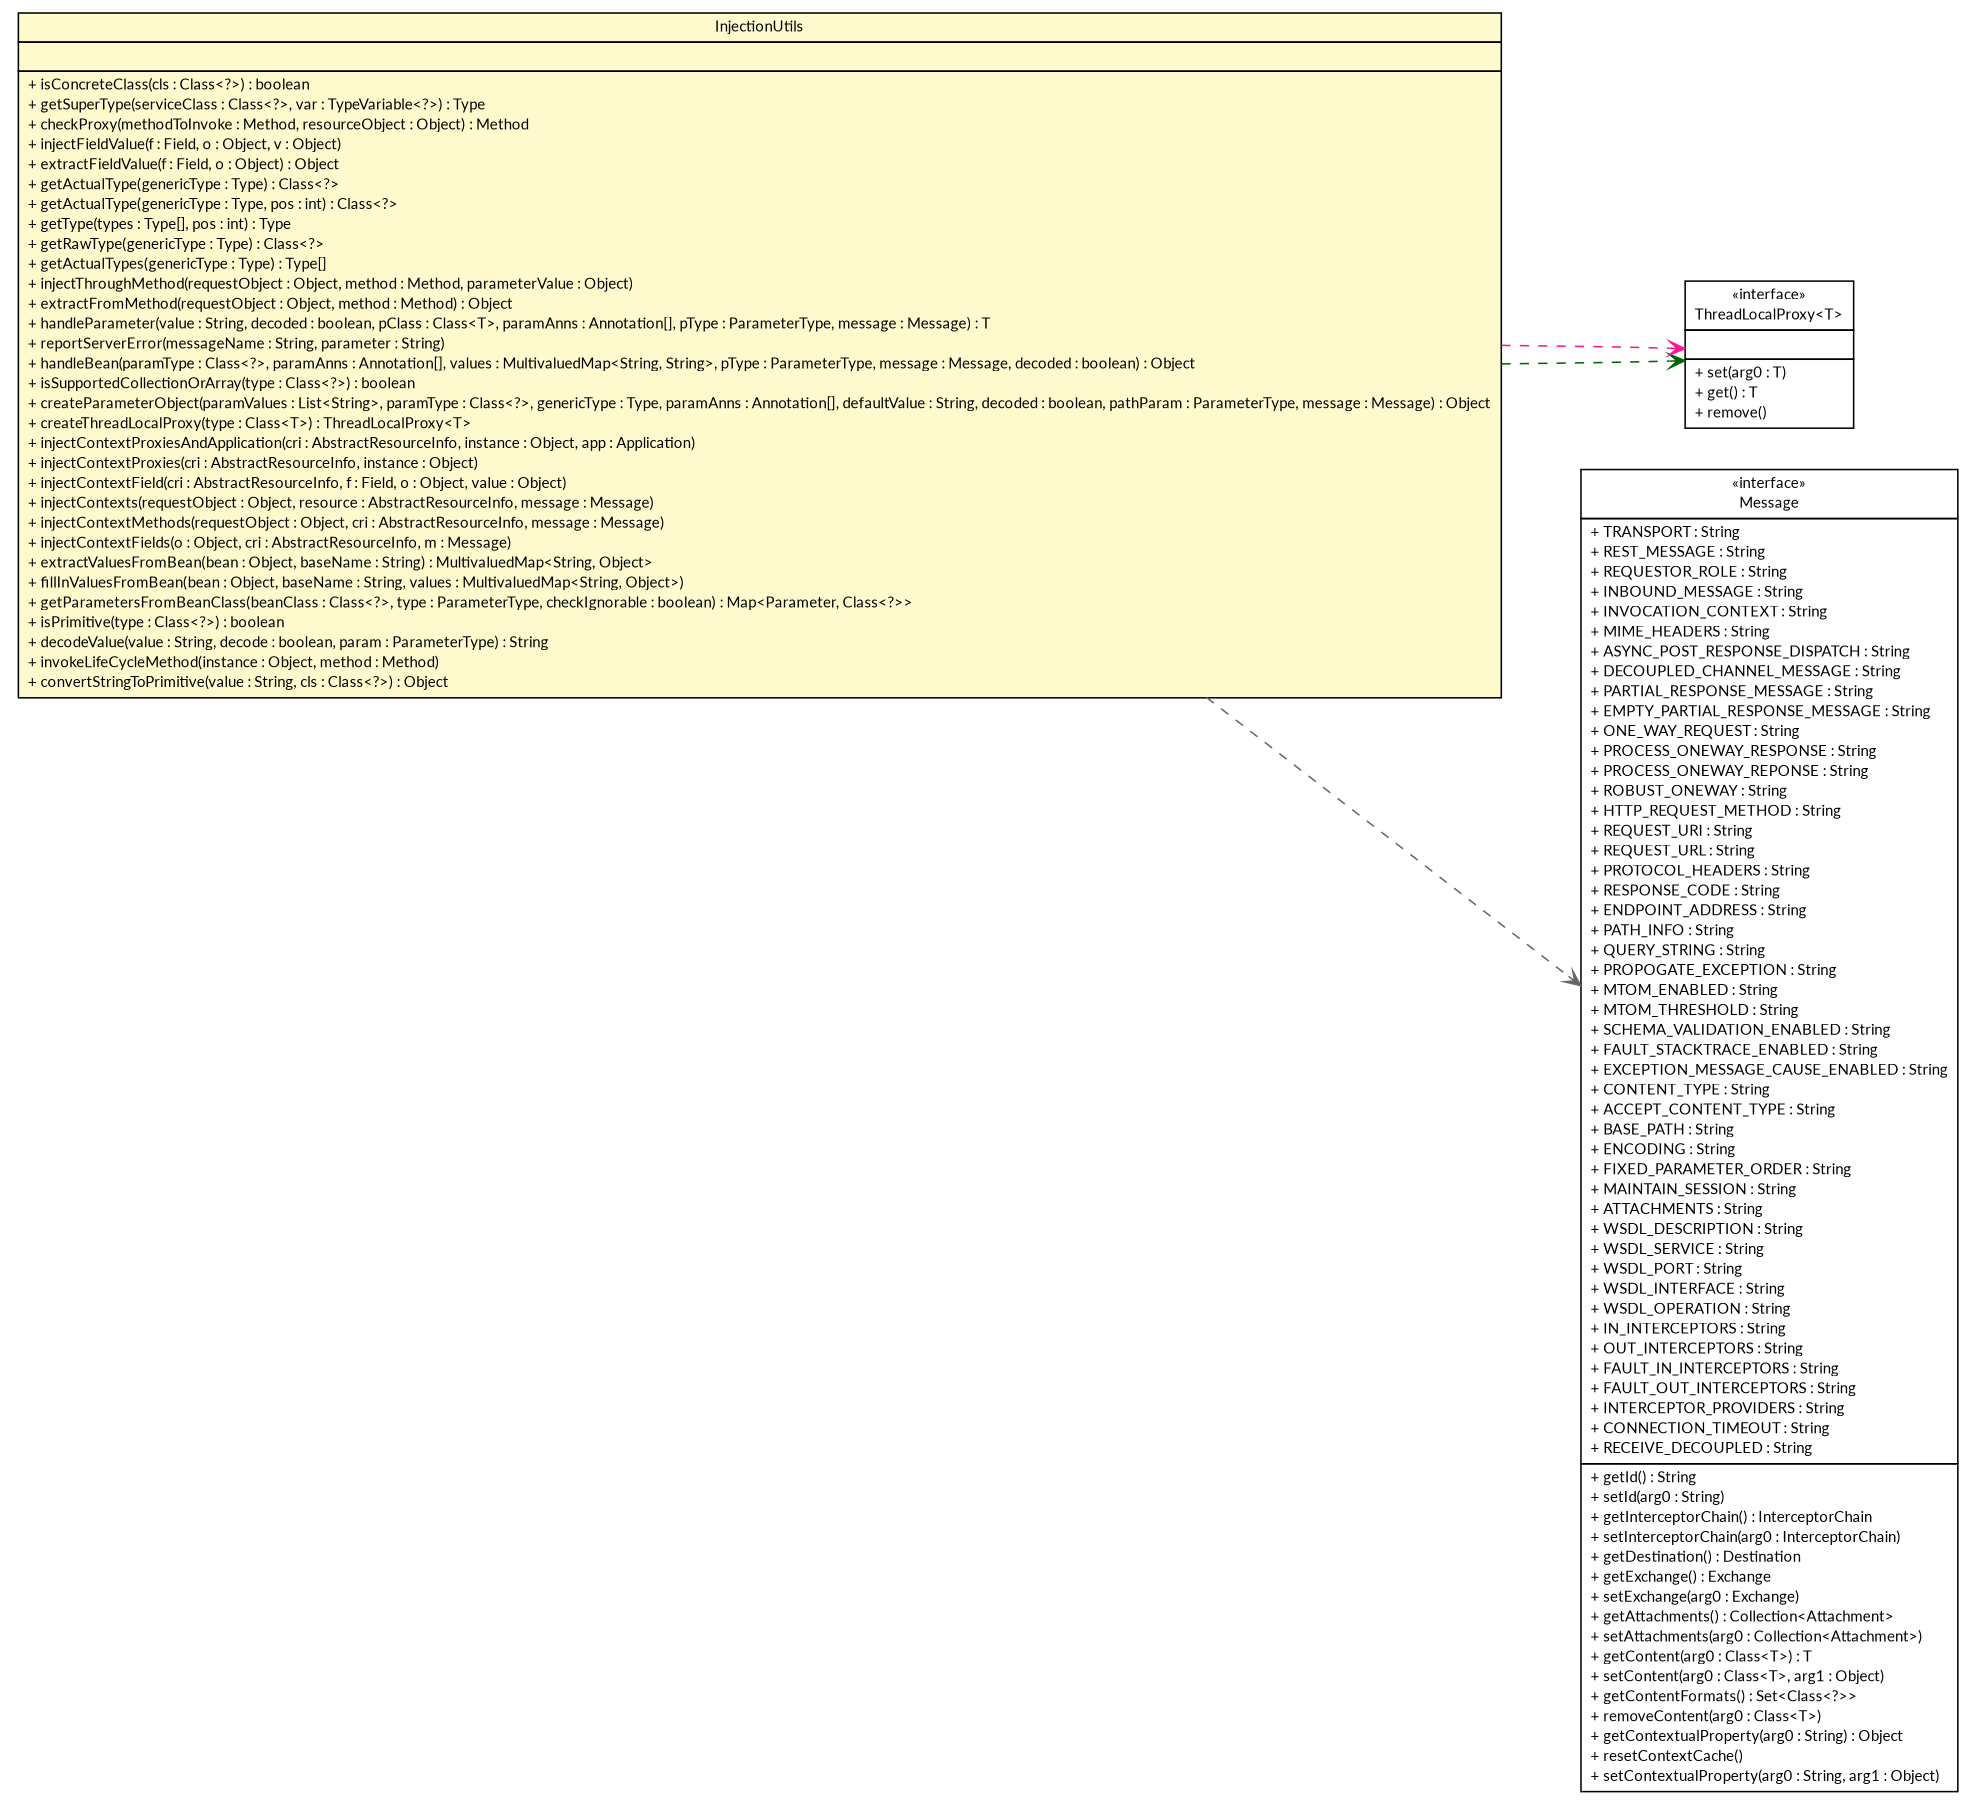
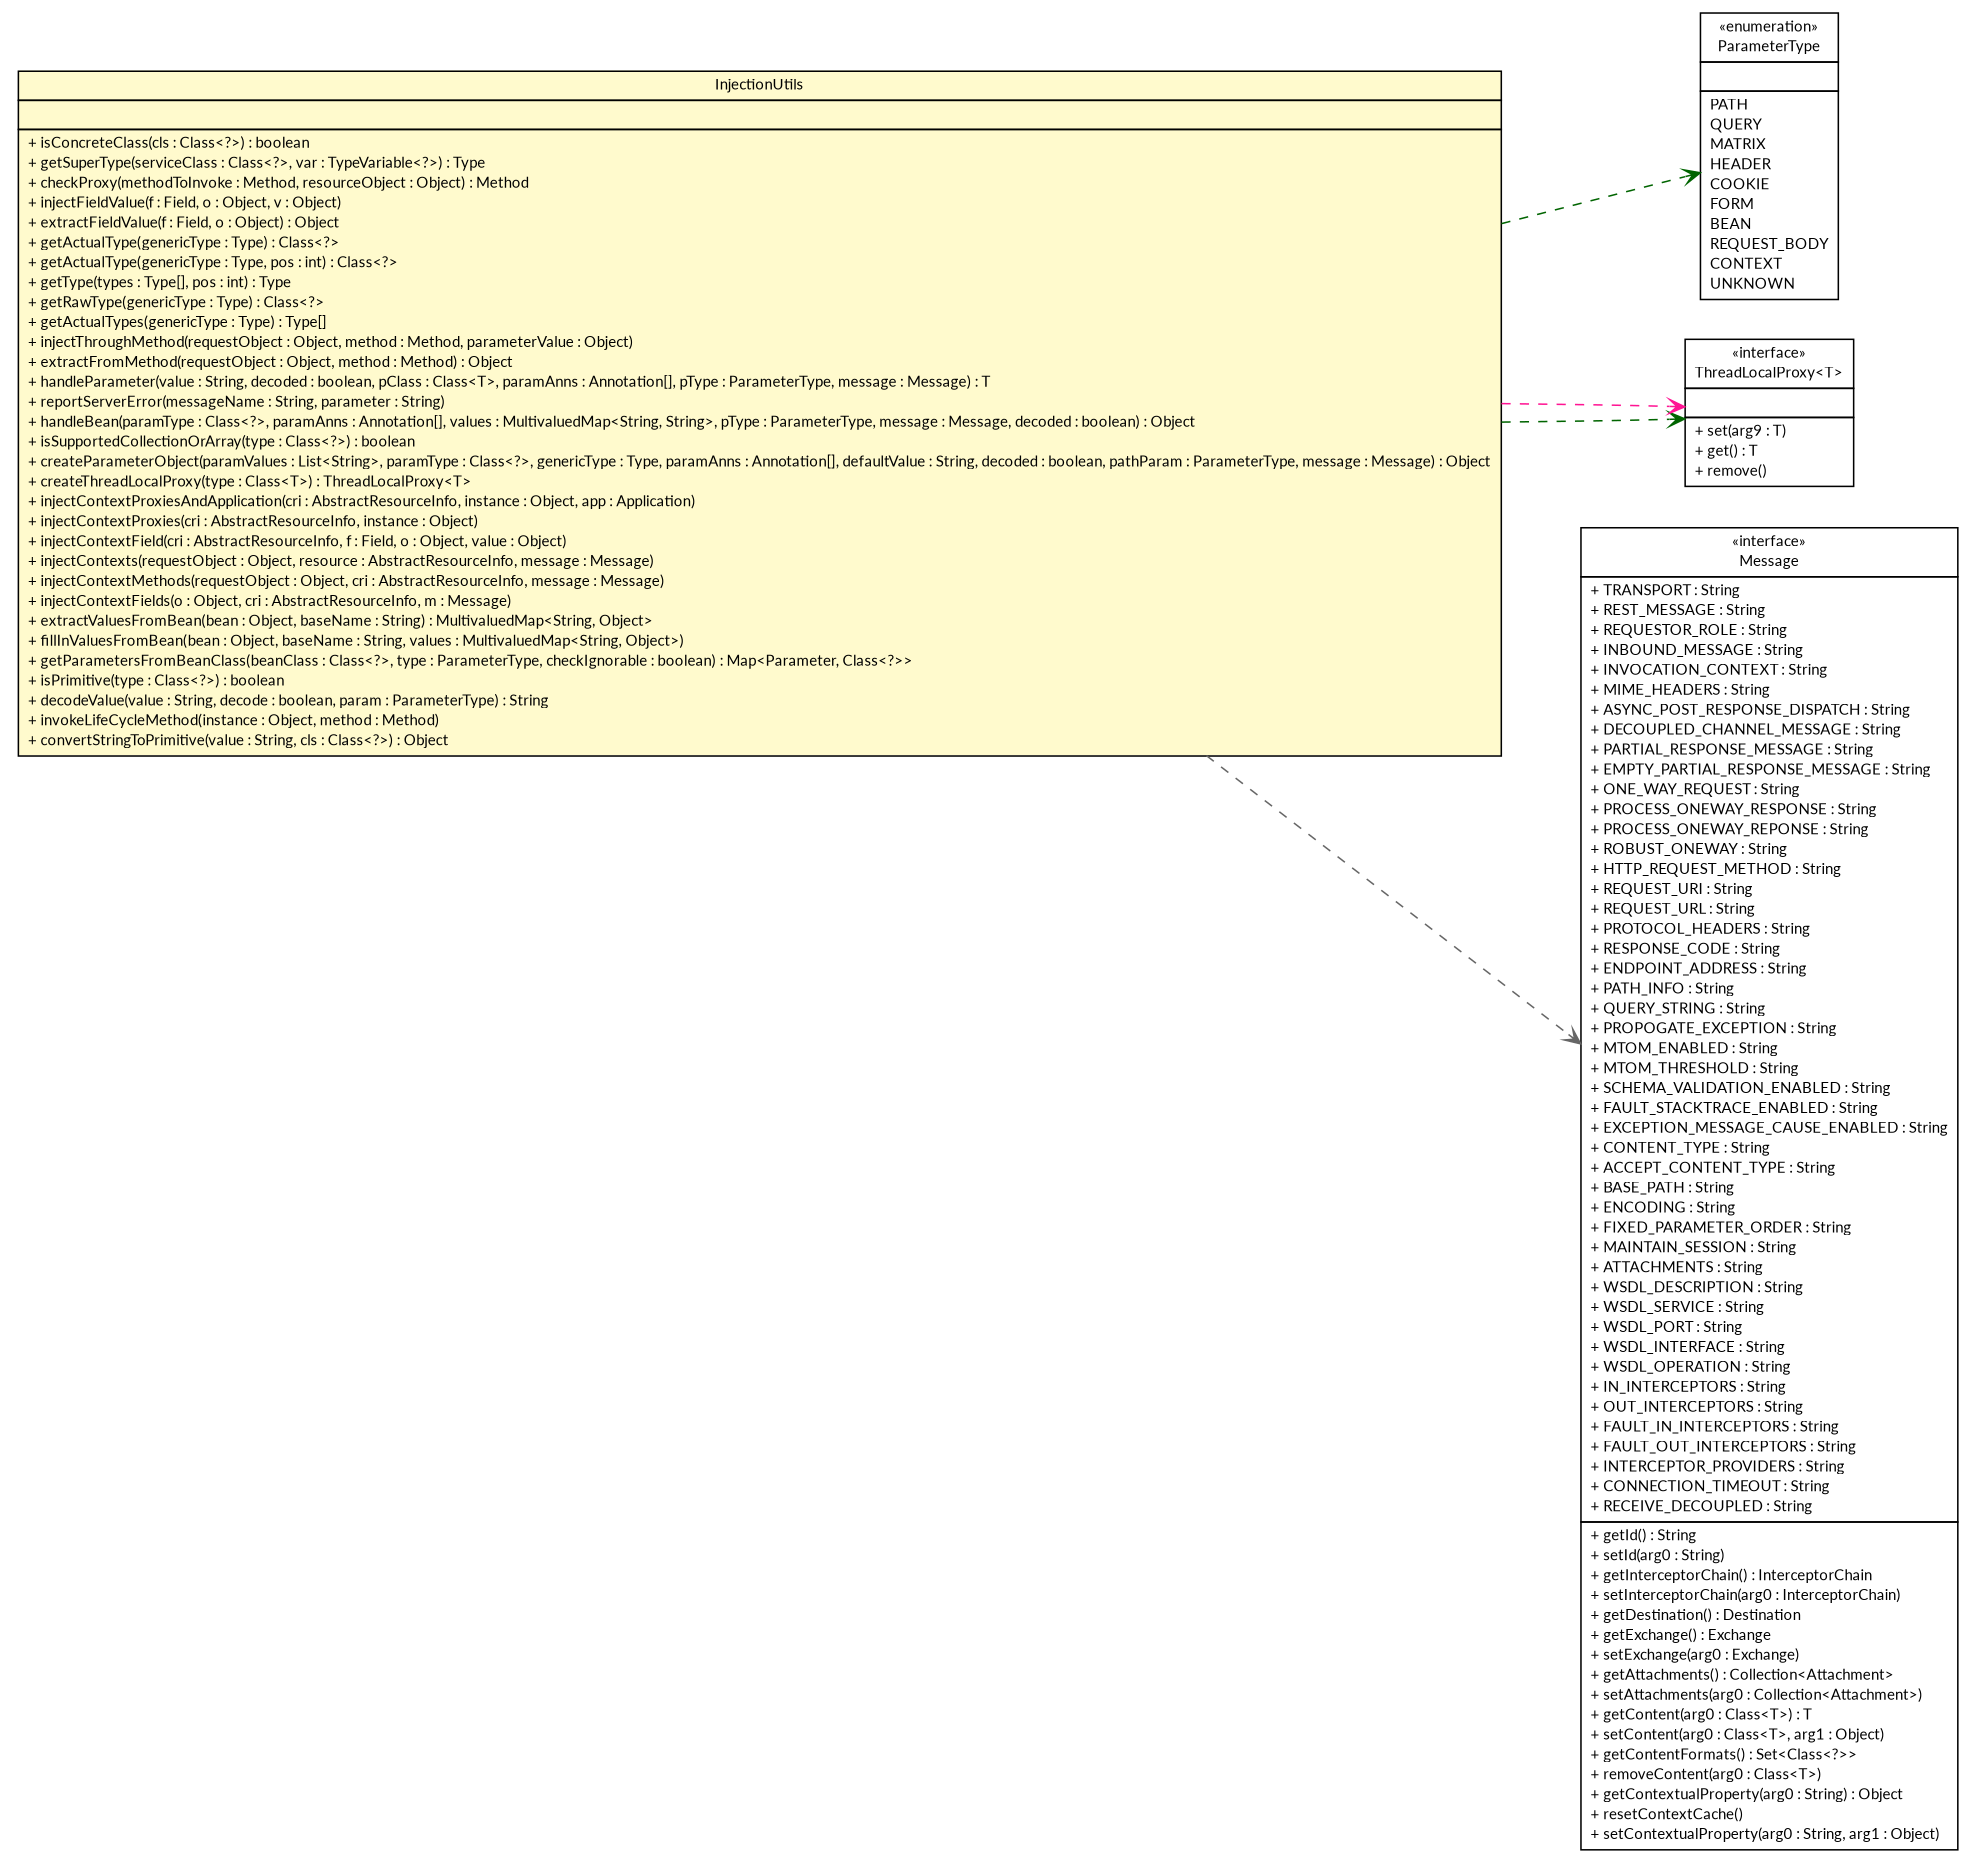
none -> (1769, 155)
(1741, 373) -> (1741, 431)
